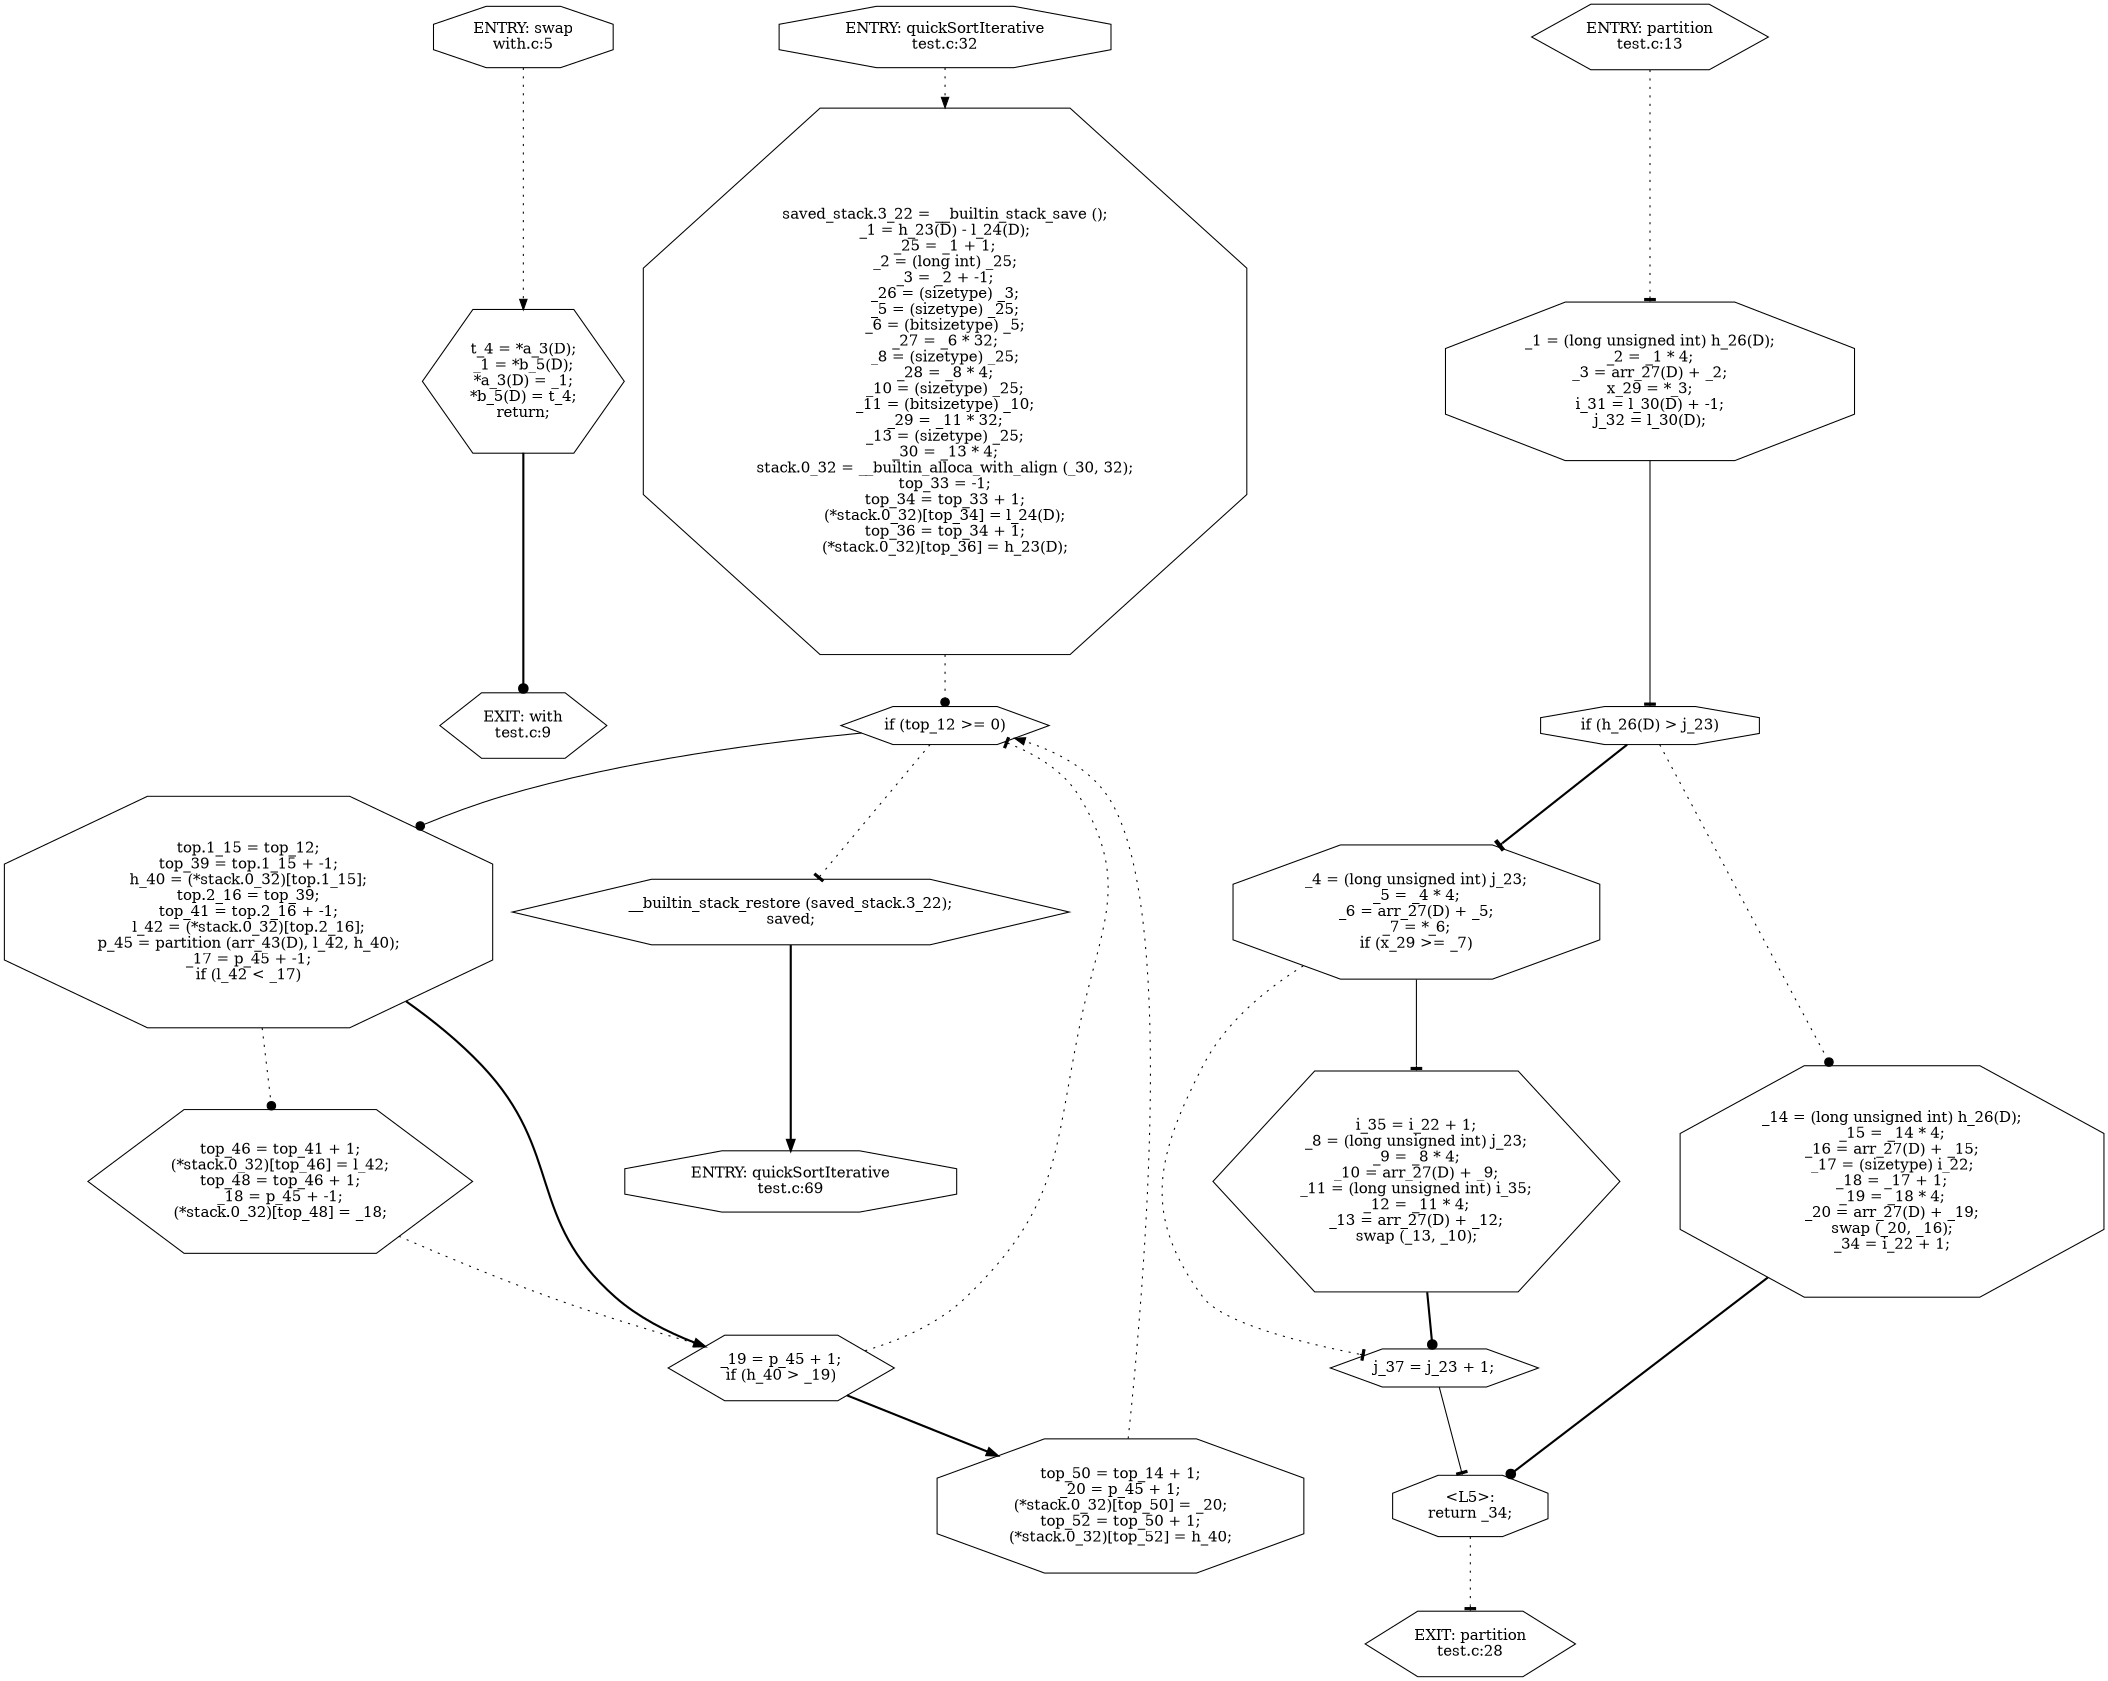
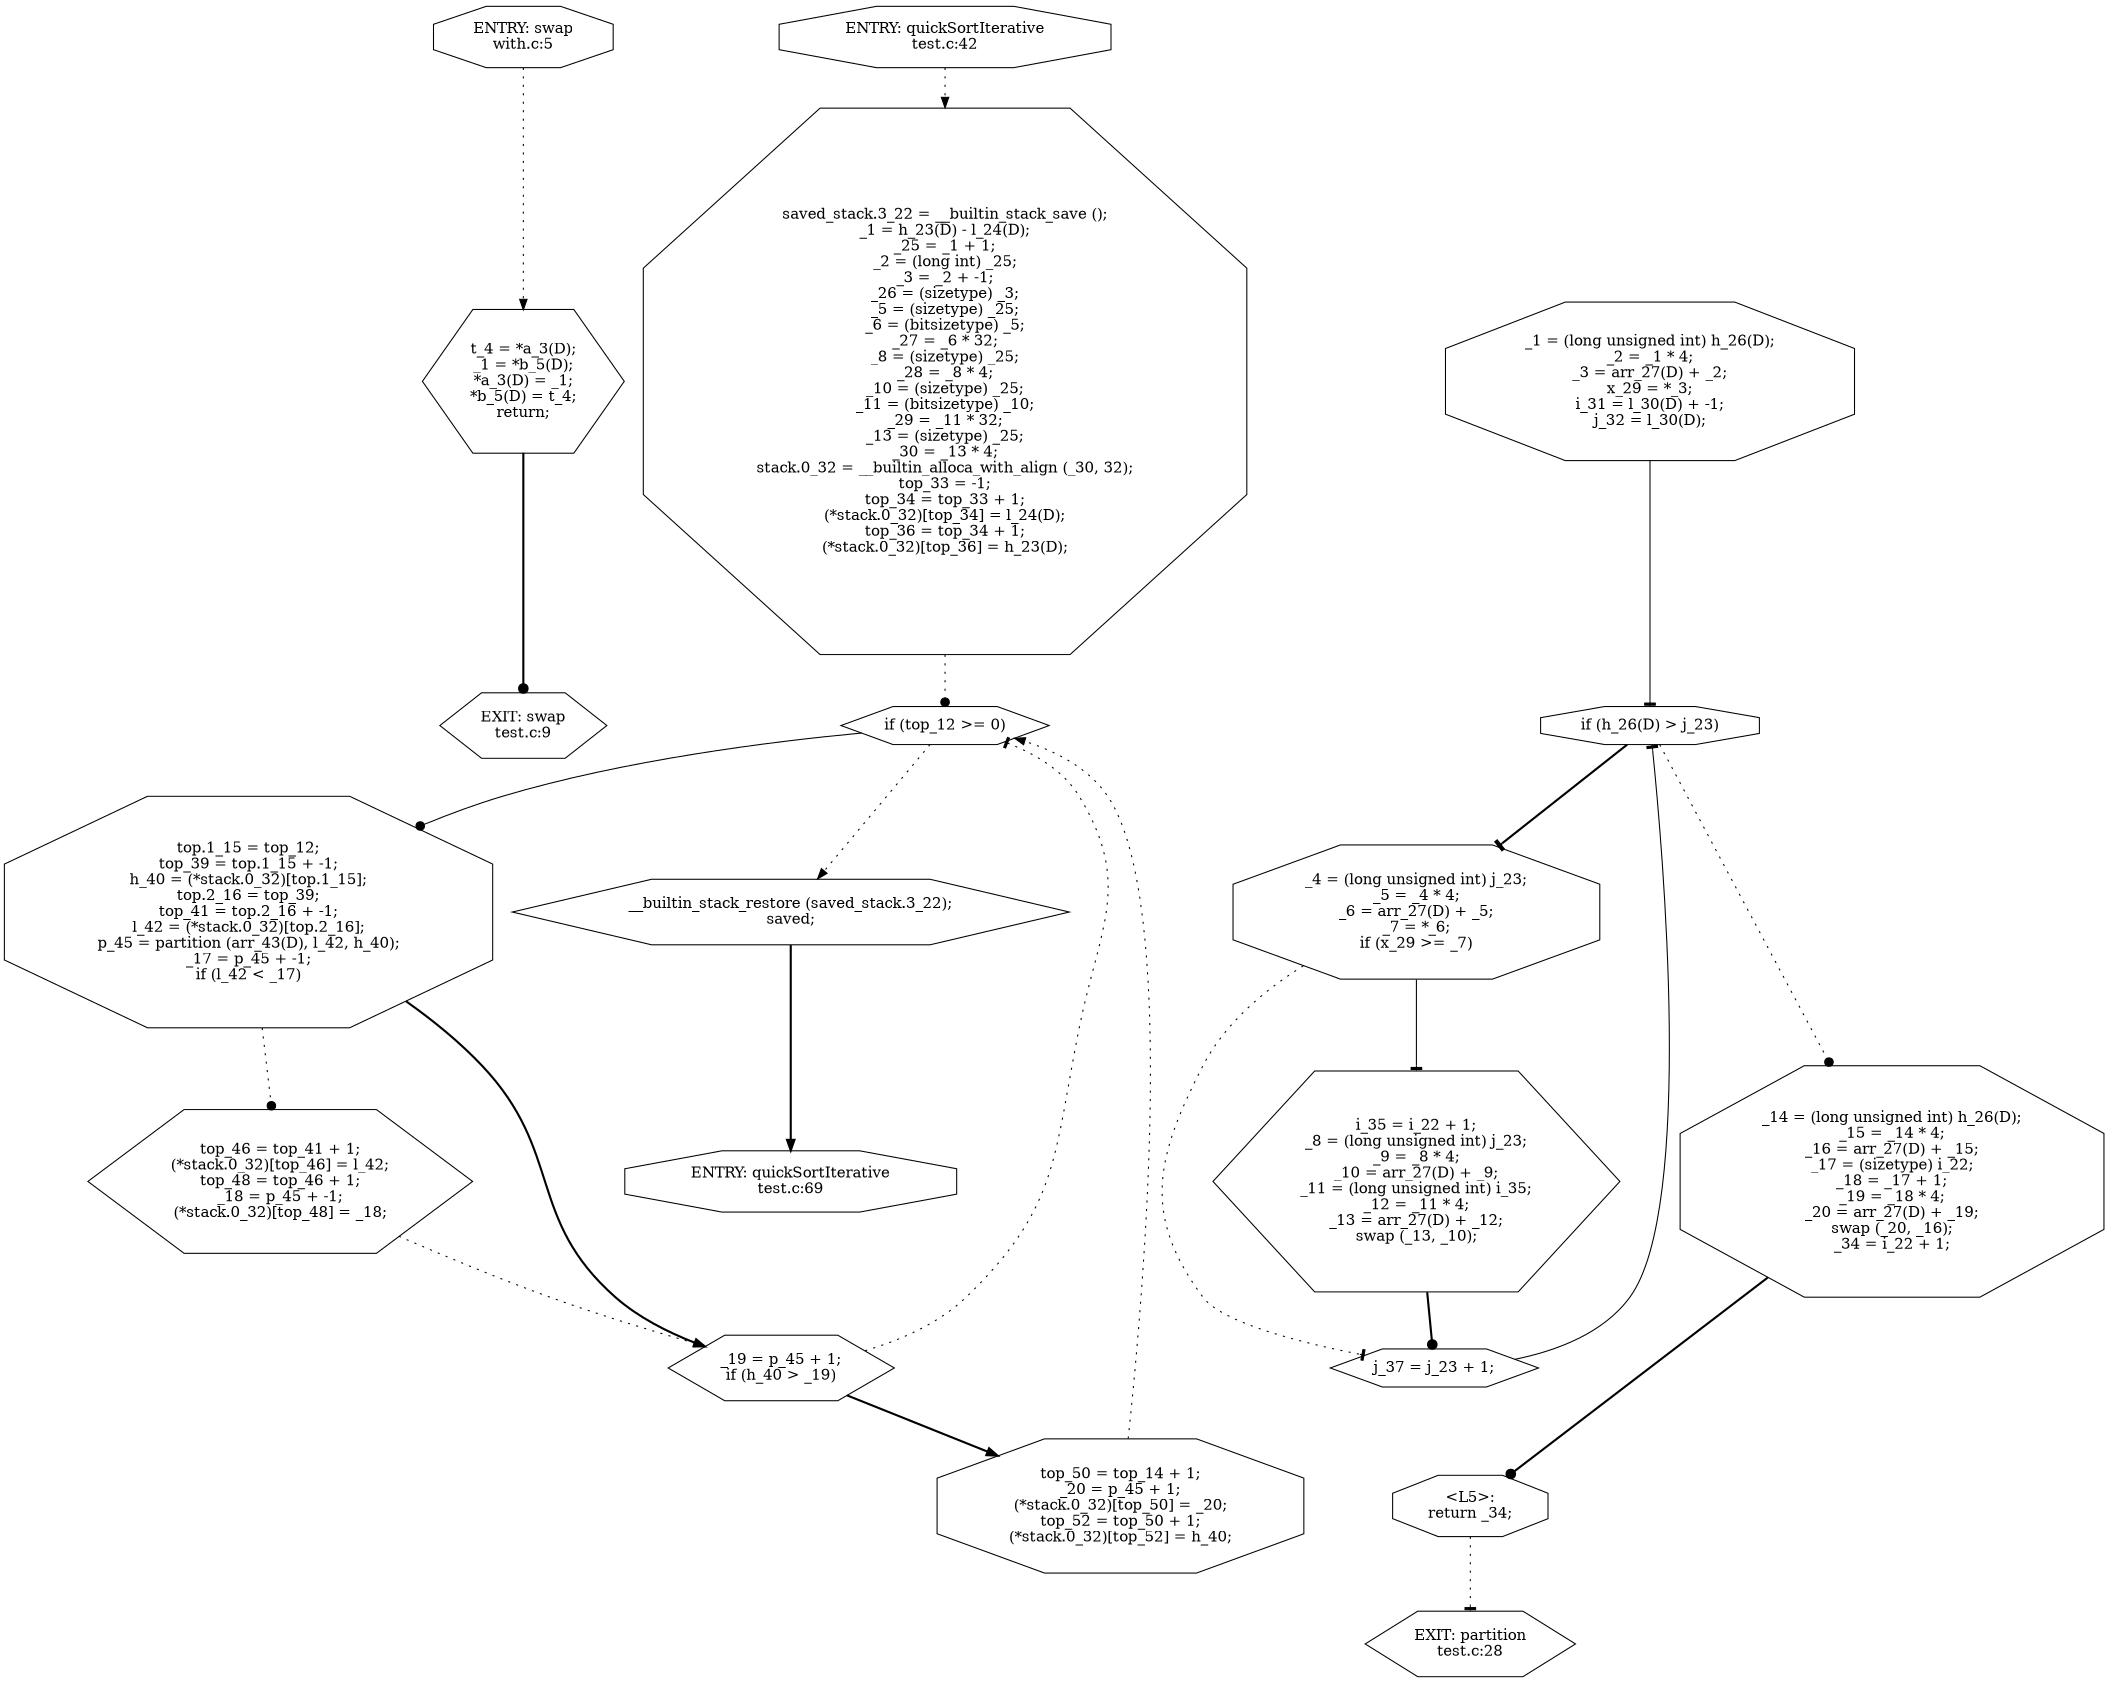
(945, 37) -> (945, 37)
(1650, 37) -> none
(523, 726) -> (523, 726)
(877, 808) -> (877, 808)
(1450, 1428) -> (1668, 1093)
